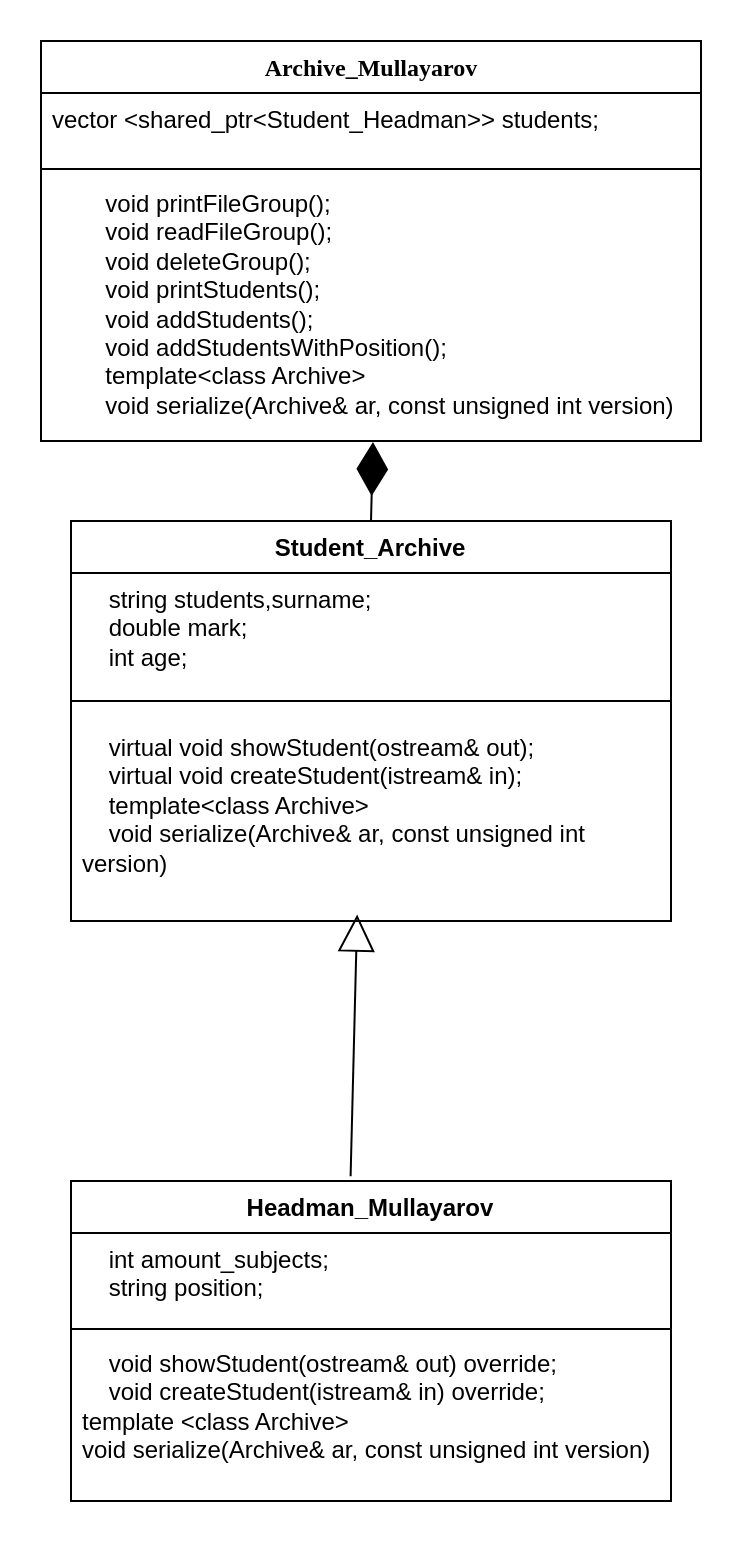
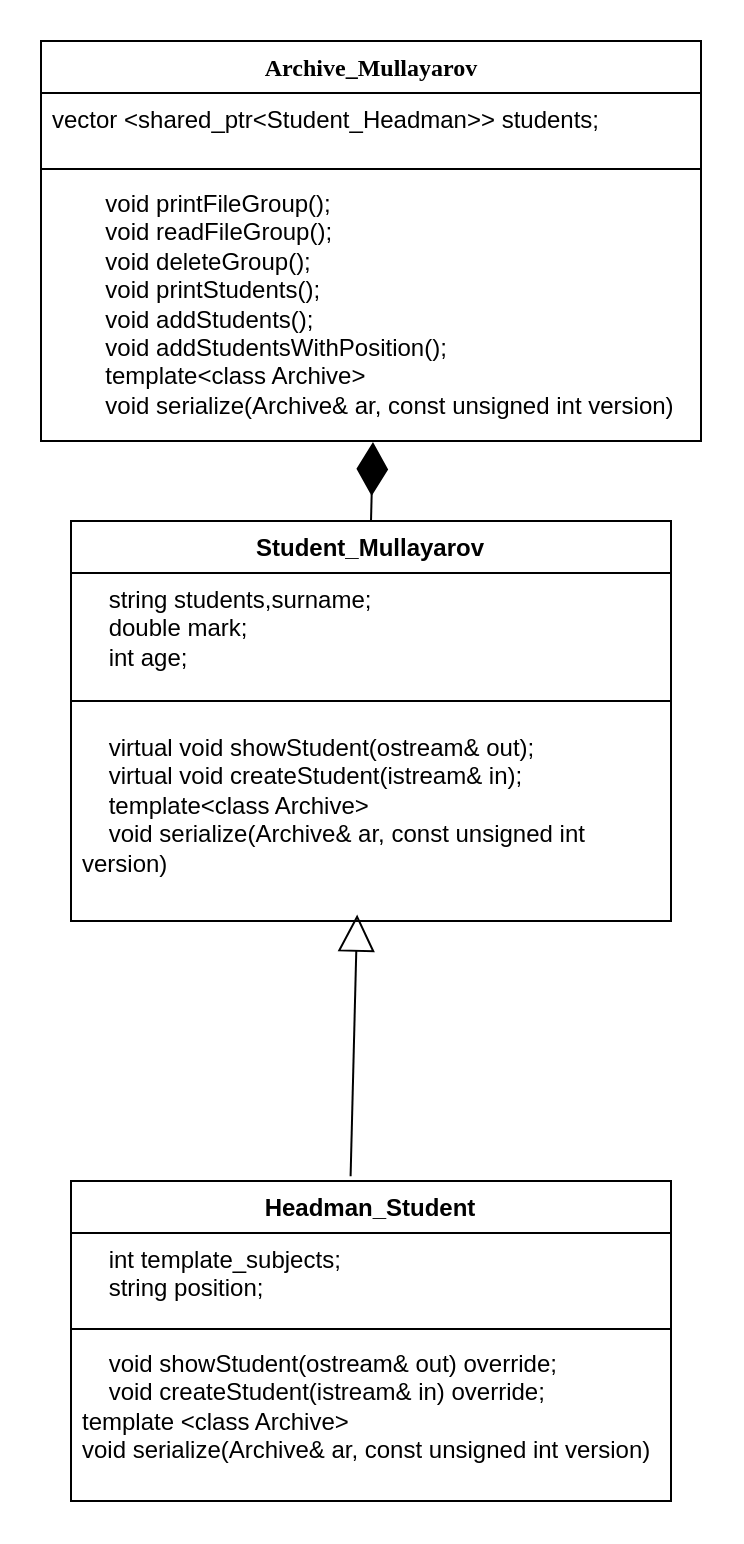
(371, 549) -> (371, 549)
(371, 1209) -> (371, 1209)
(208, 1276) -> (218, 1276)
